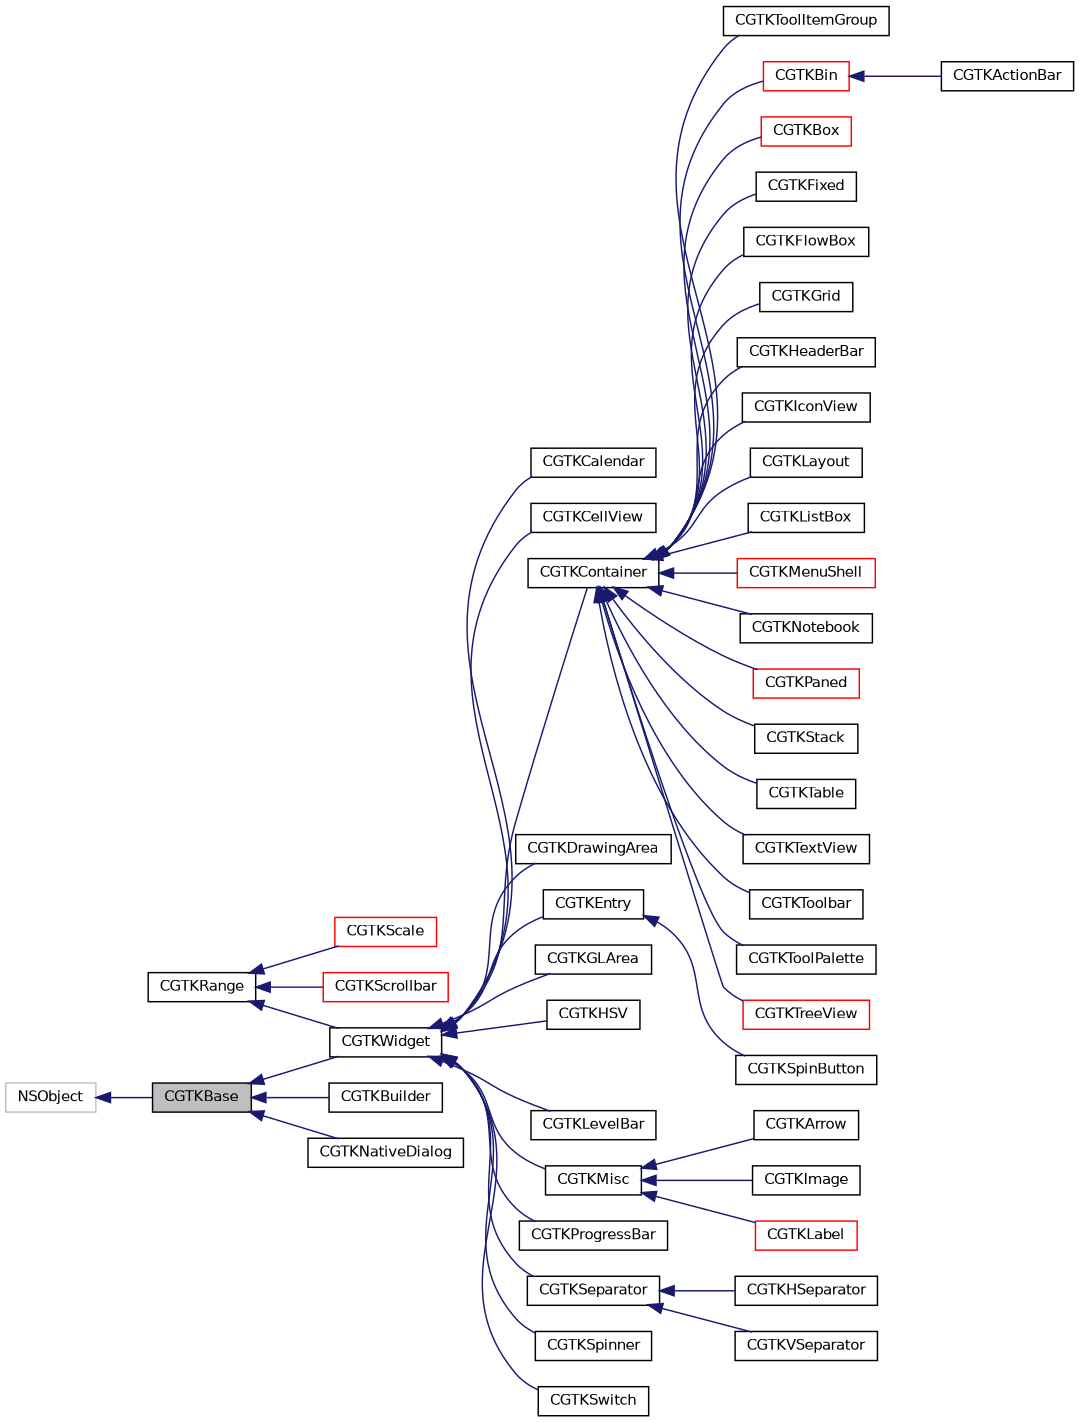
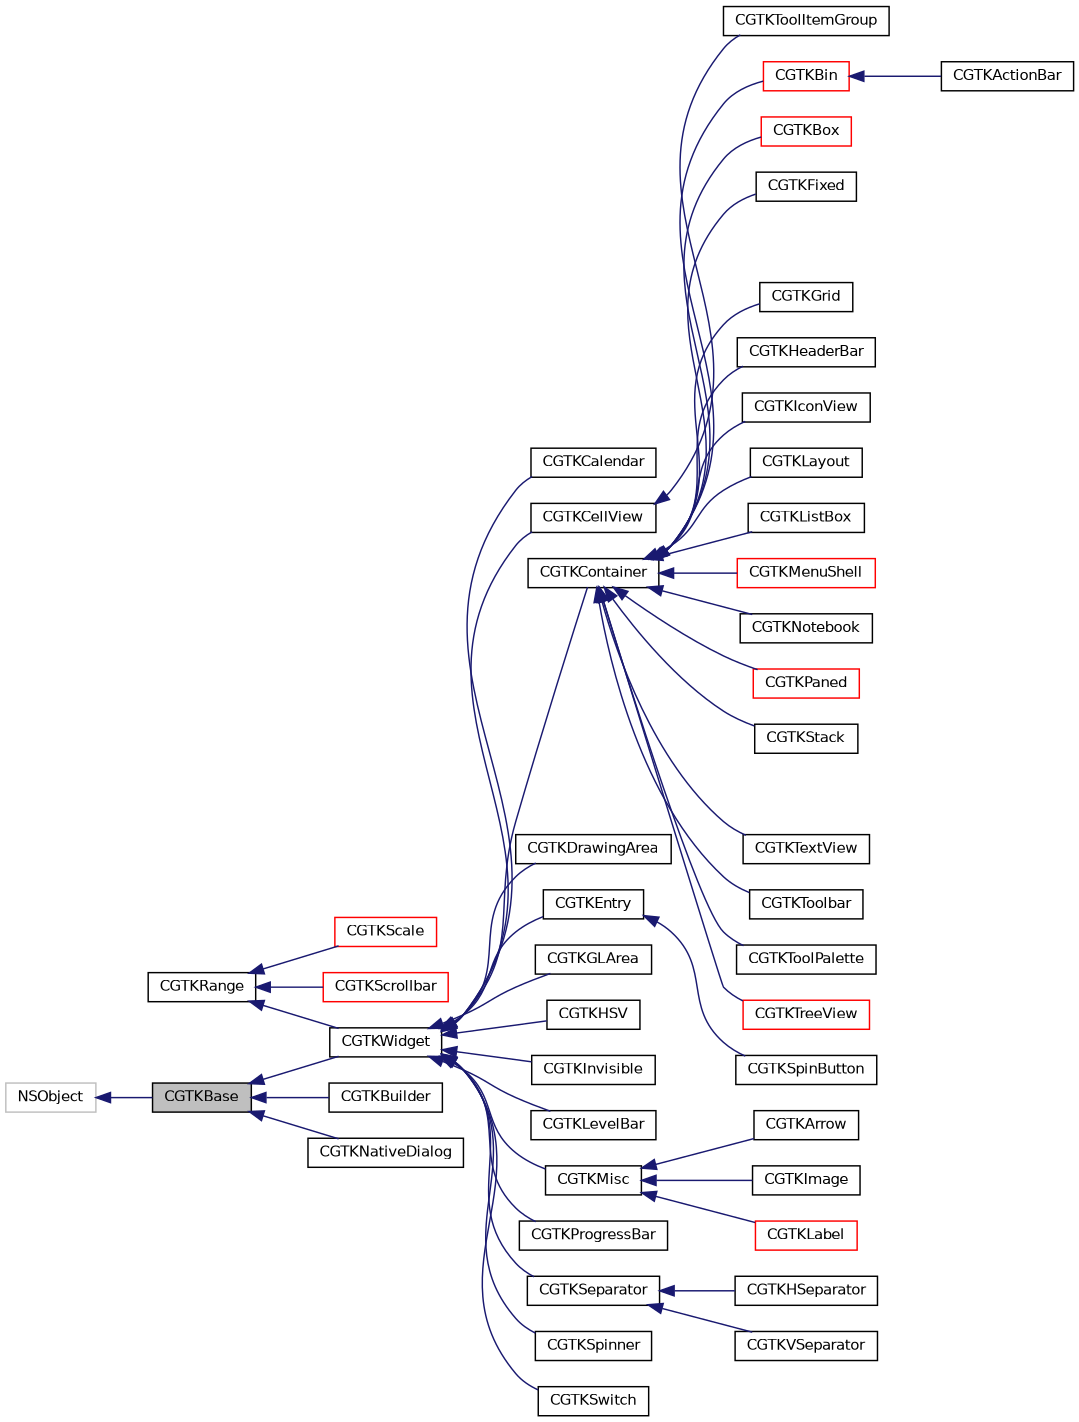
(677, 182) -> (701, 286)
(806, 242) -> none
(806, 794) -> none
none -> (593, 1070)
